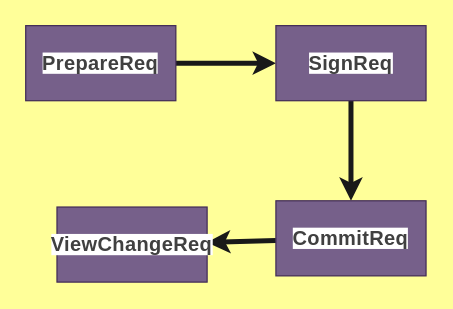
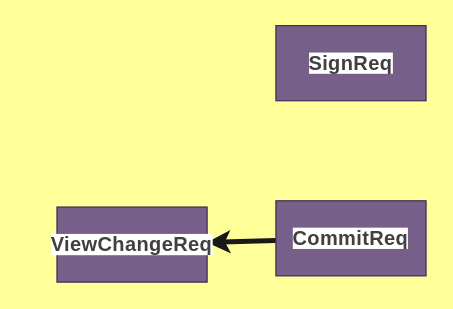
(101, 63) -> none
(218, 63) -> none
(351, 143) -> none
